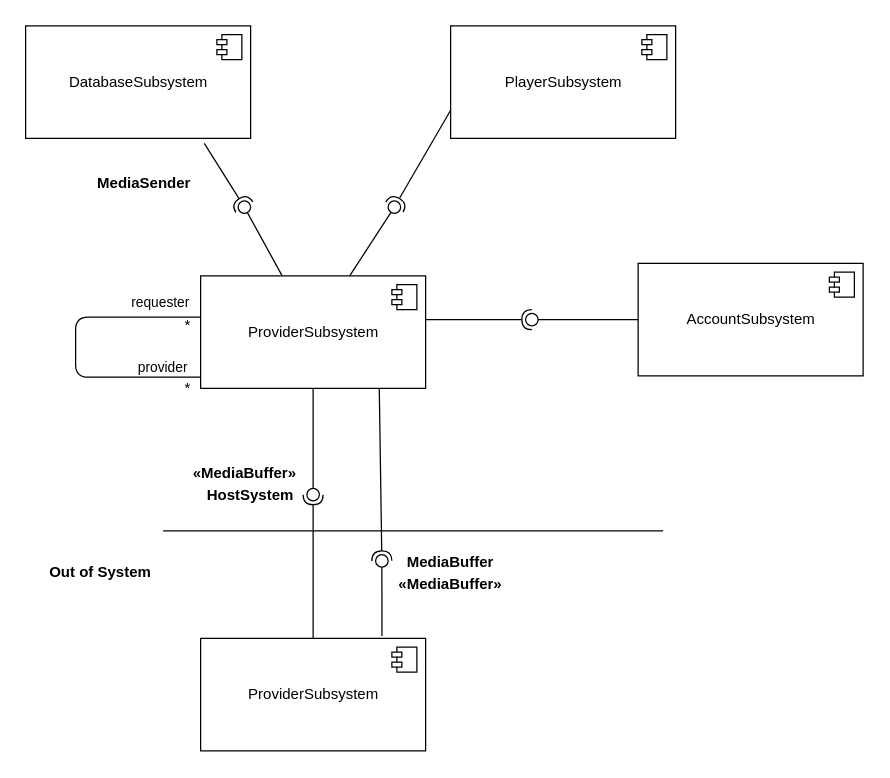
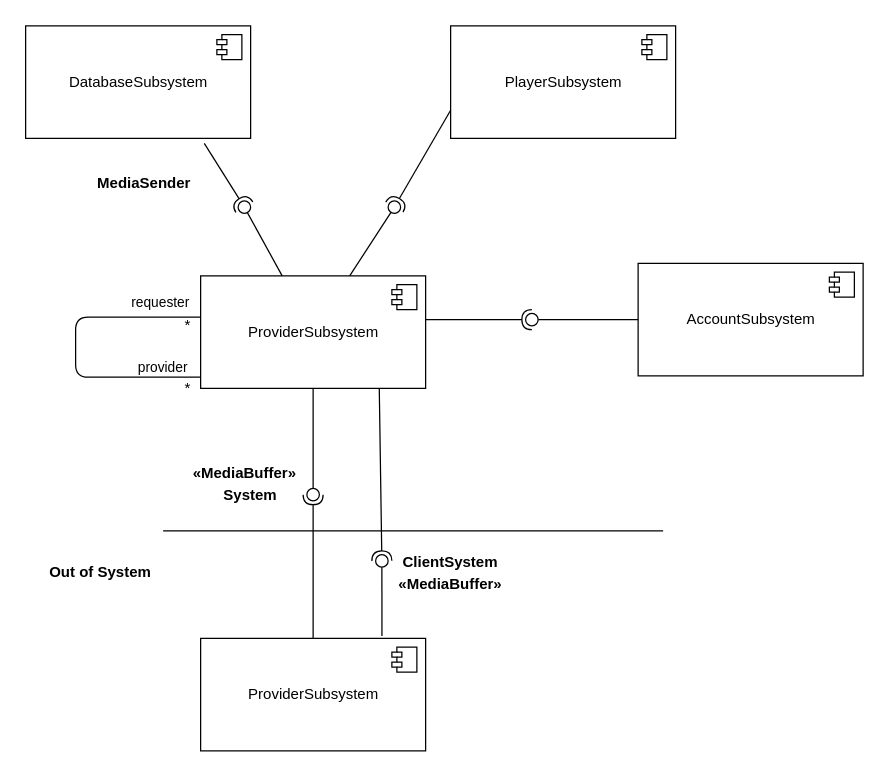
(250, 495) -> (250, 495)
(450, 561) -> (450, 561)
